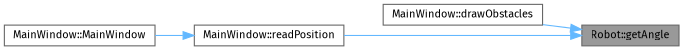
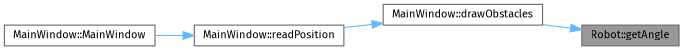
(457, 35) -> (358, 26)
